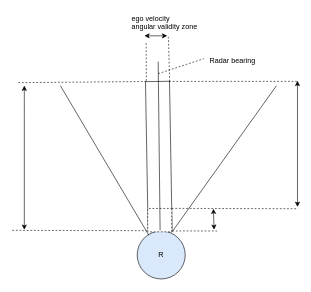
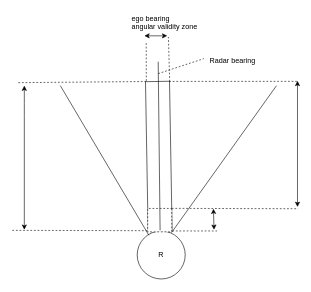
(168, 23) -> (168, 23)
(161, 255) -> (161, 255)
